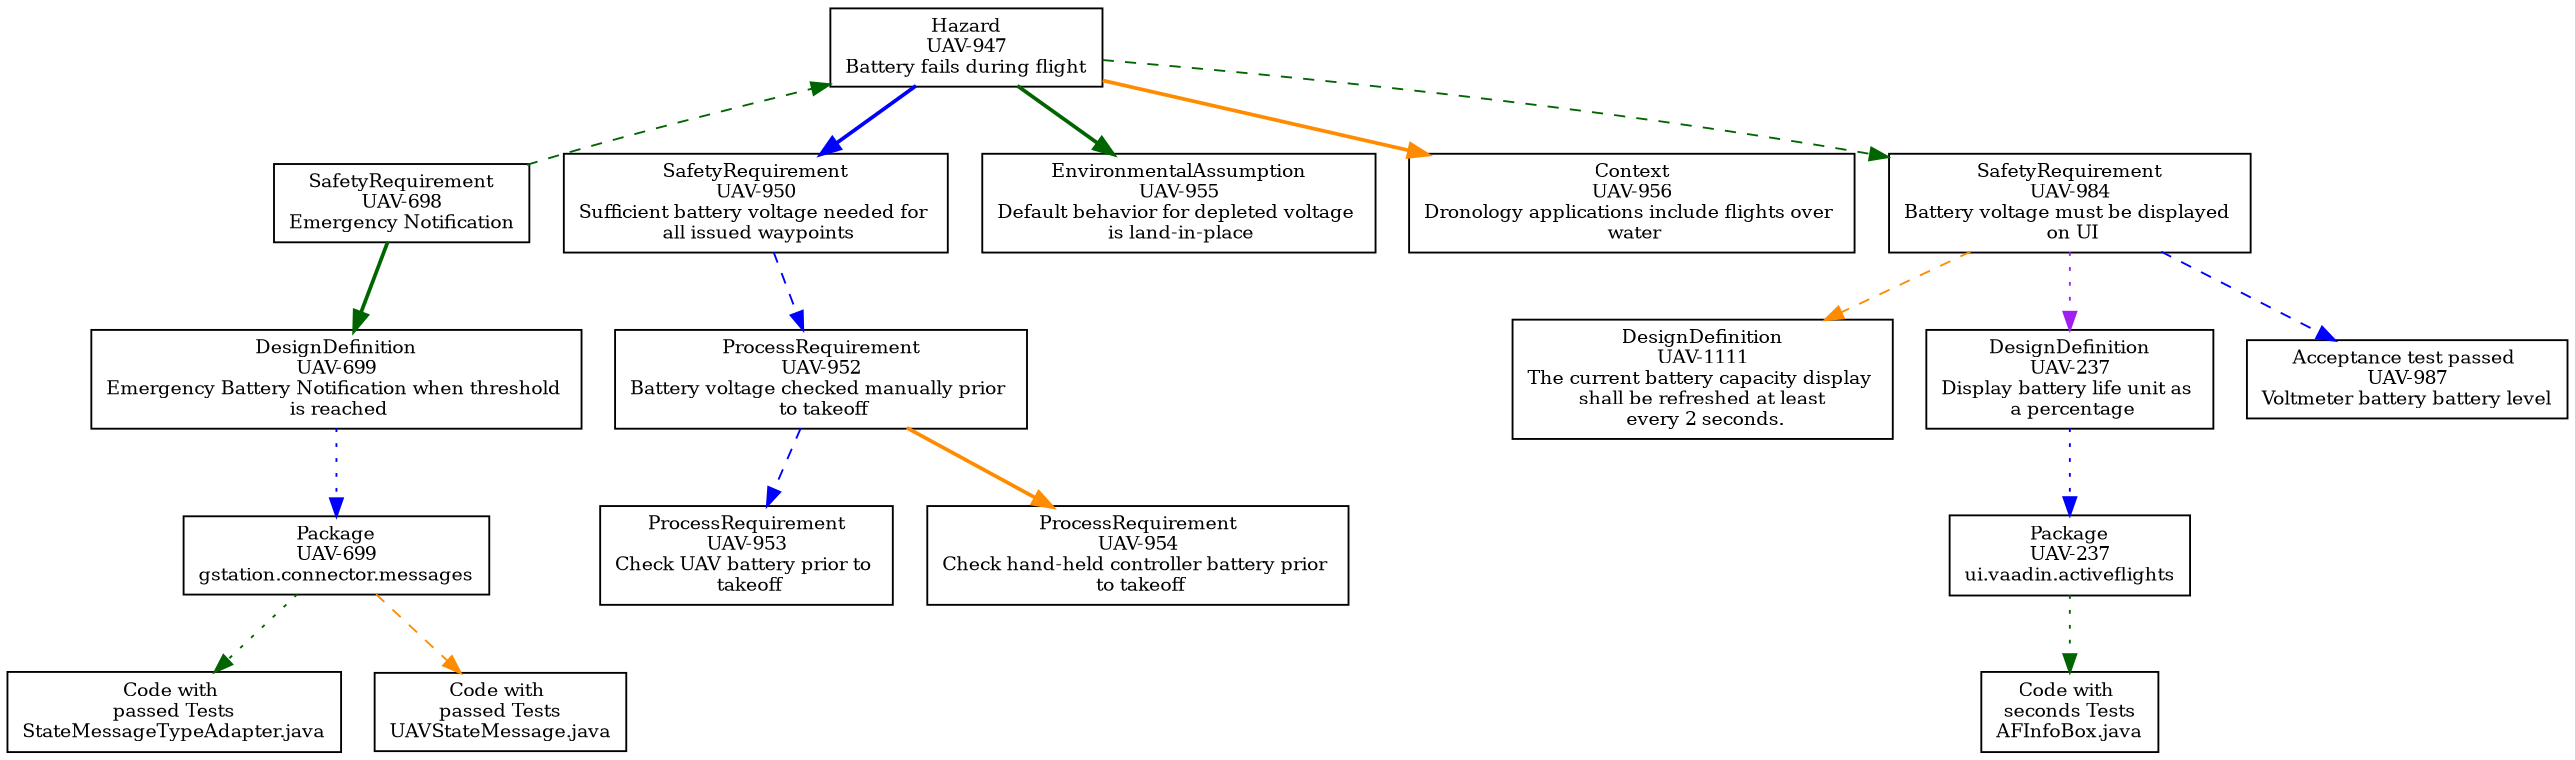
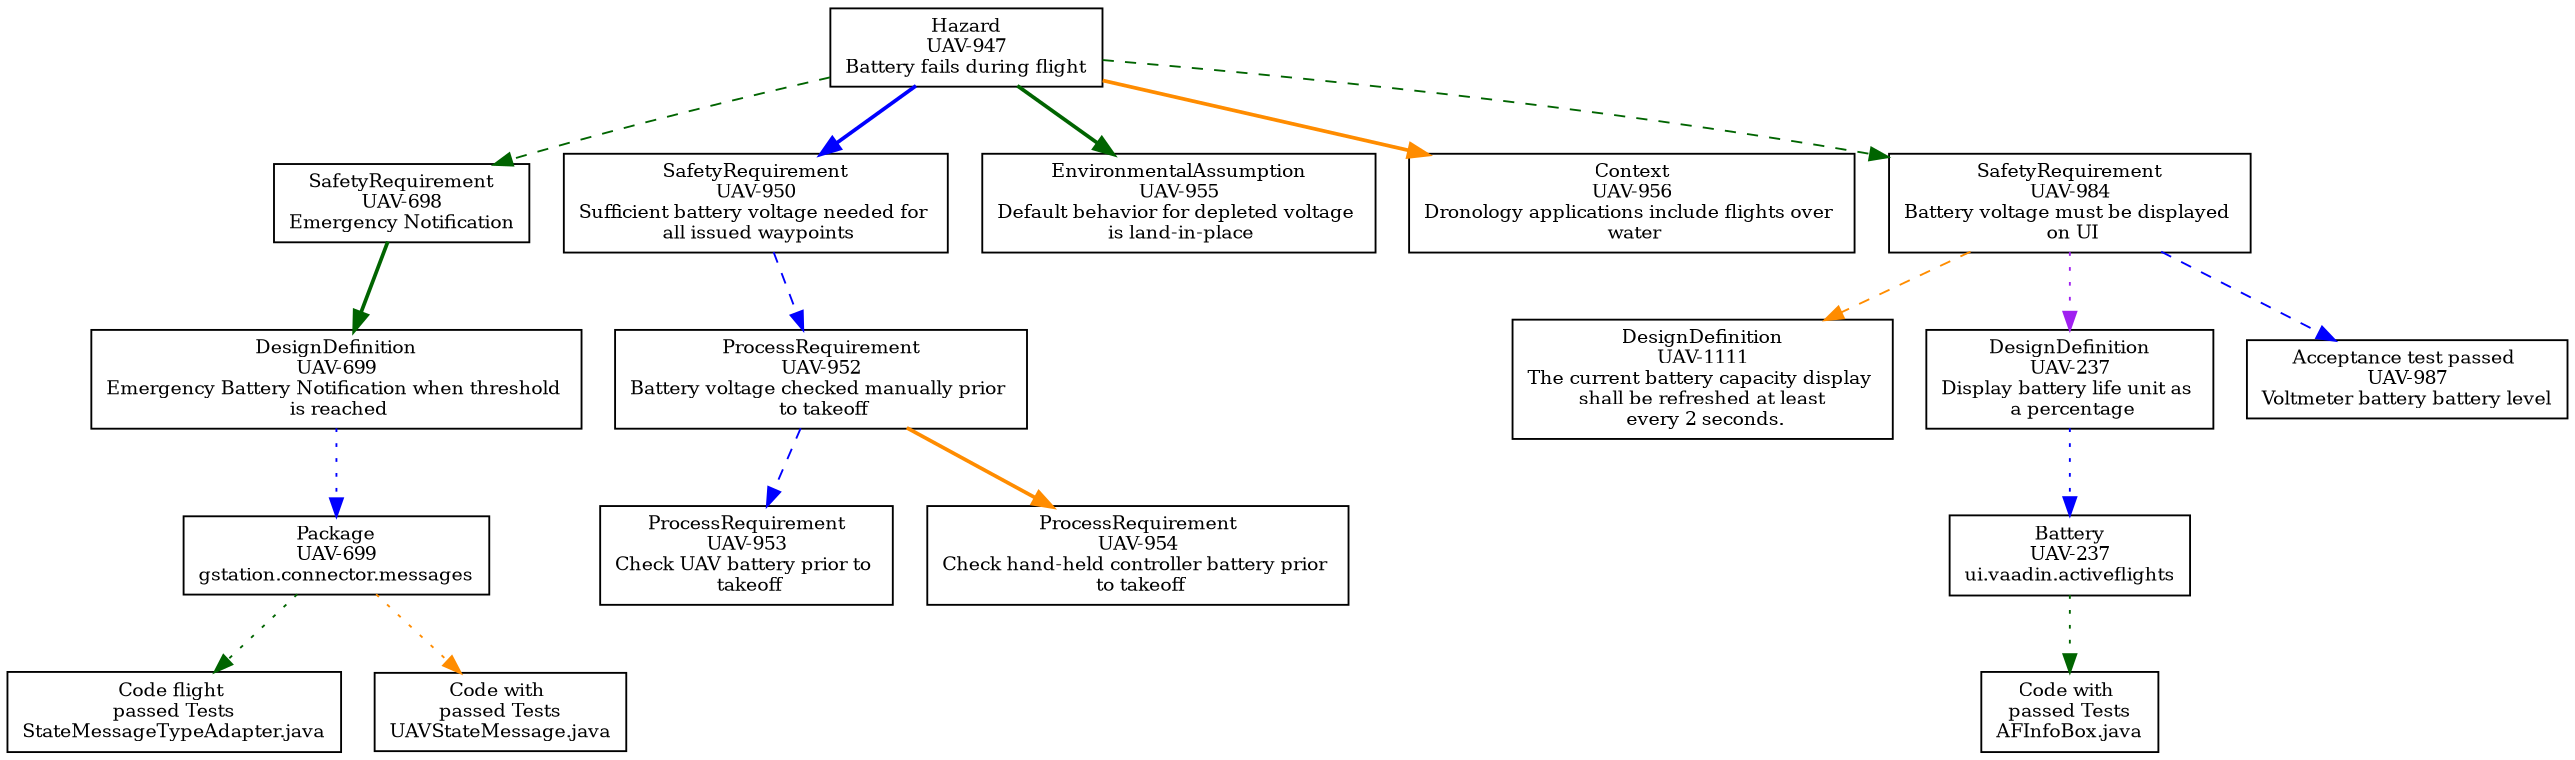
(669, 125) -> (670, 116)
(2070, 555) -> (2070, 555)
(412, 627) -> (412, 627)
(174, 712) -> (174, 712)
(2070, 712) -> (2070, 712)
